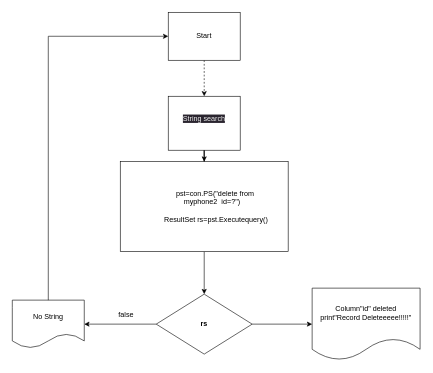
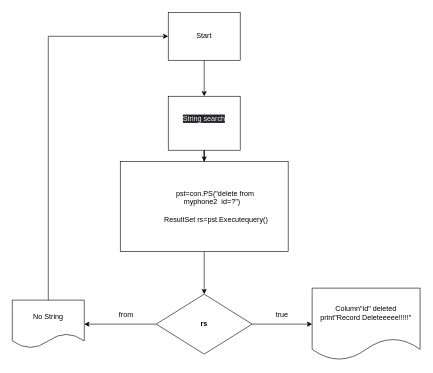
(204, 76) -> (204, 76)
(126, 315) -> (126, 315)
none -> (282, 315)
